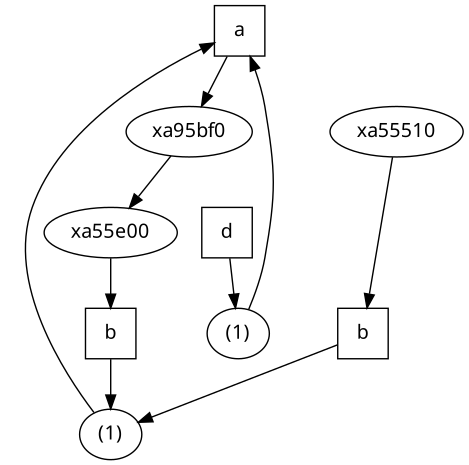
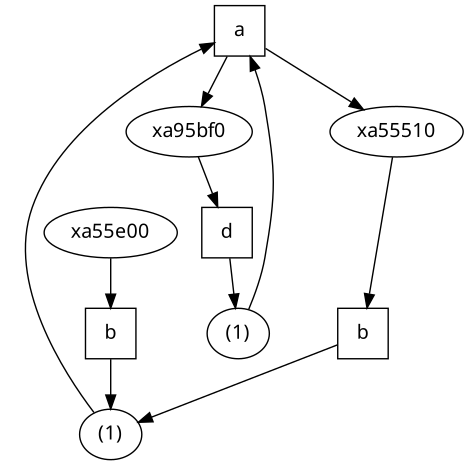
none -> (308, 75)
(155, 176) -> (205, 175)
